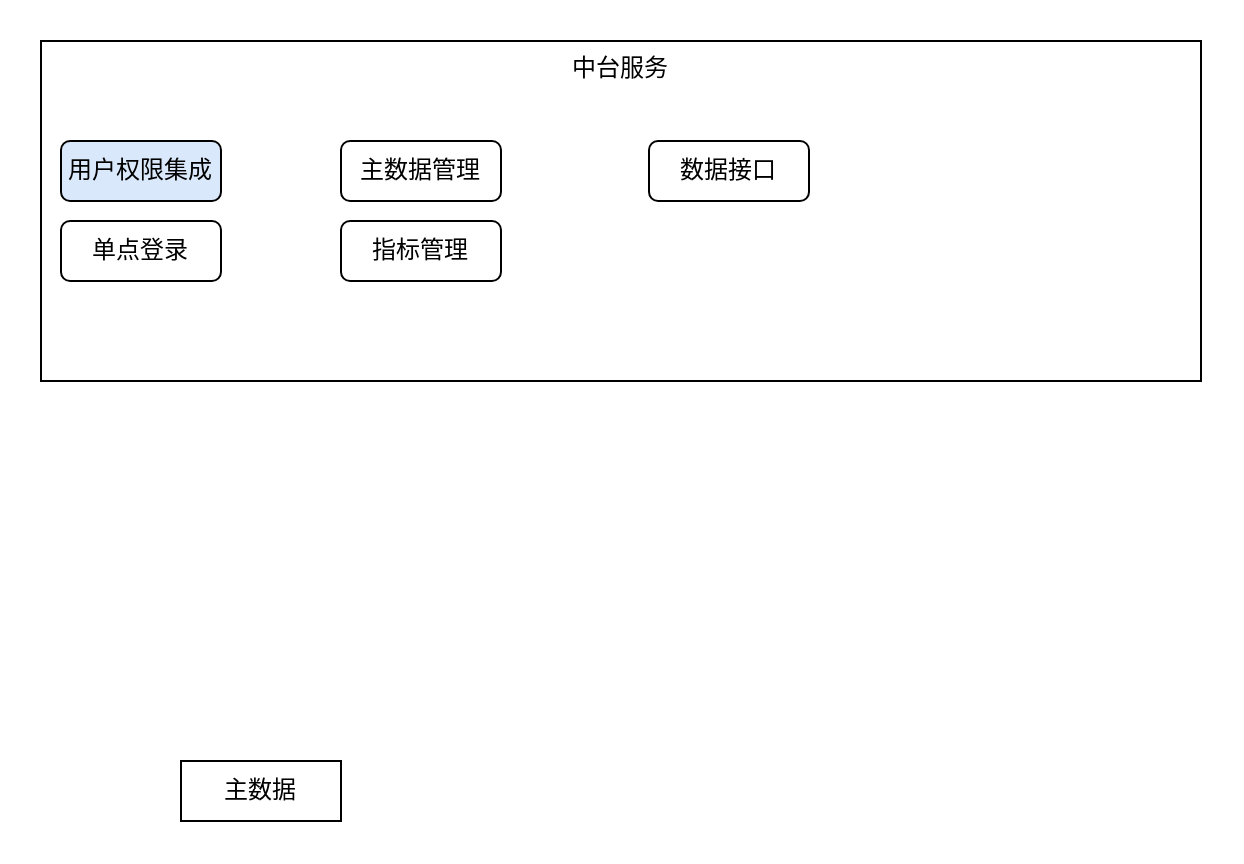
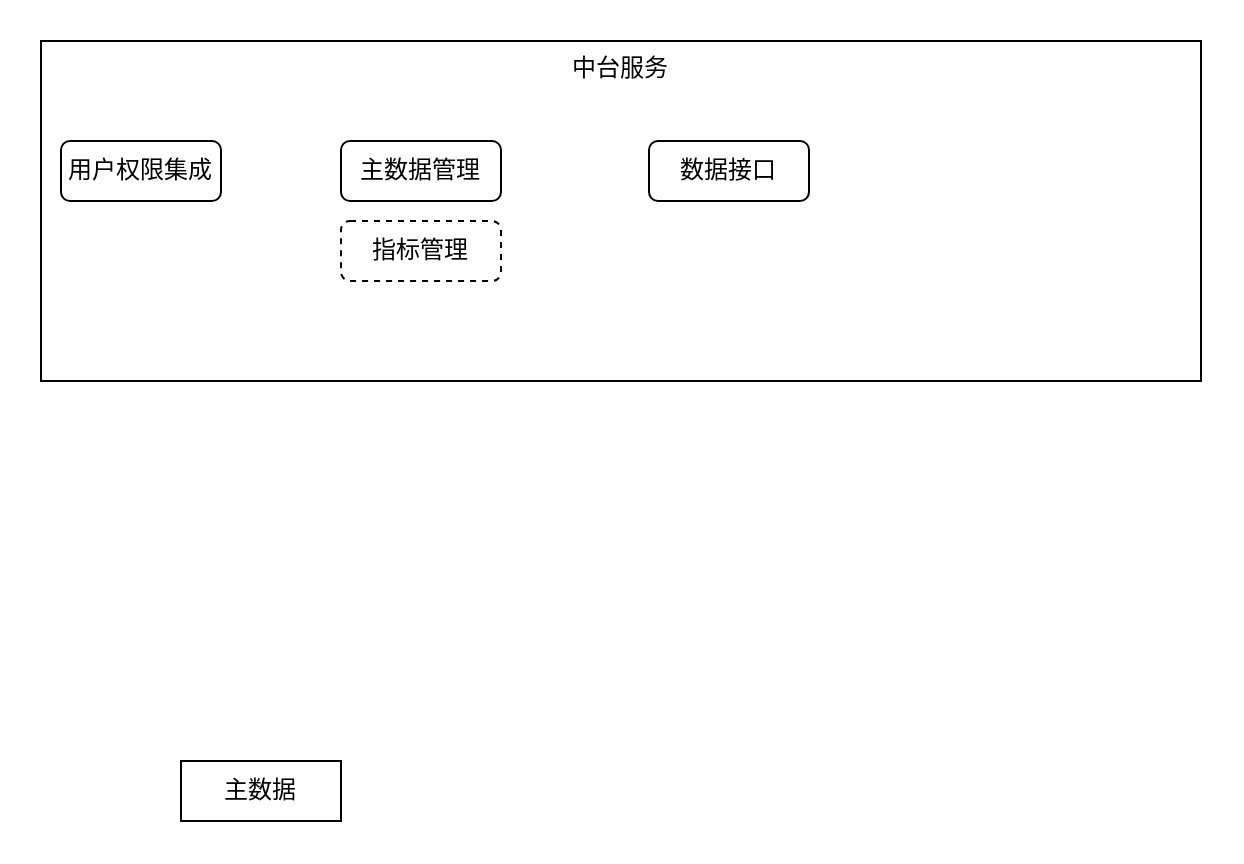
(141, 171) -> (141, 171)
(141, 251) -> none
(421, 251) -> (421, 251)
